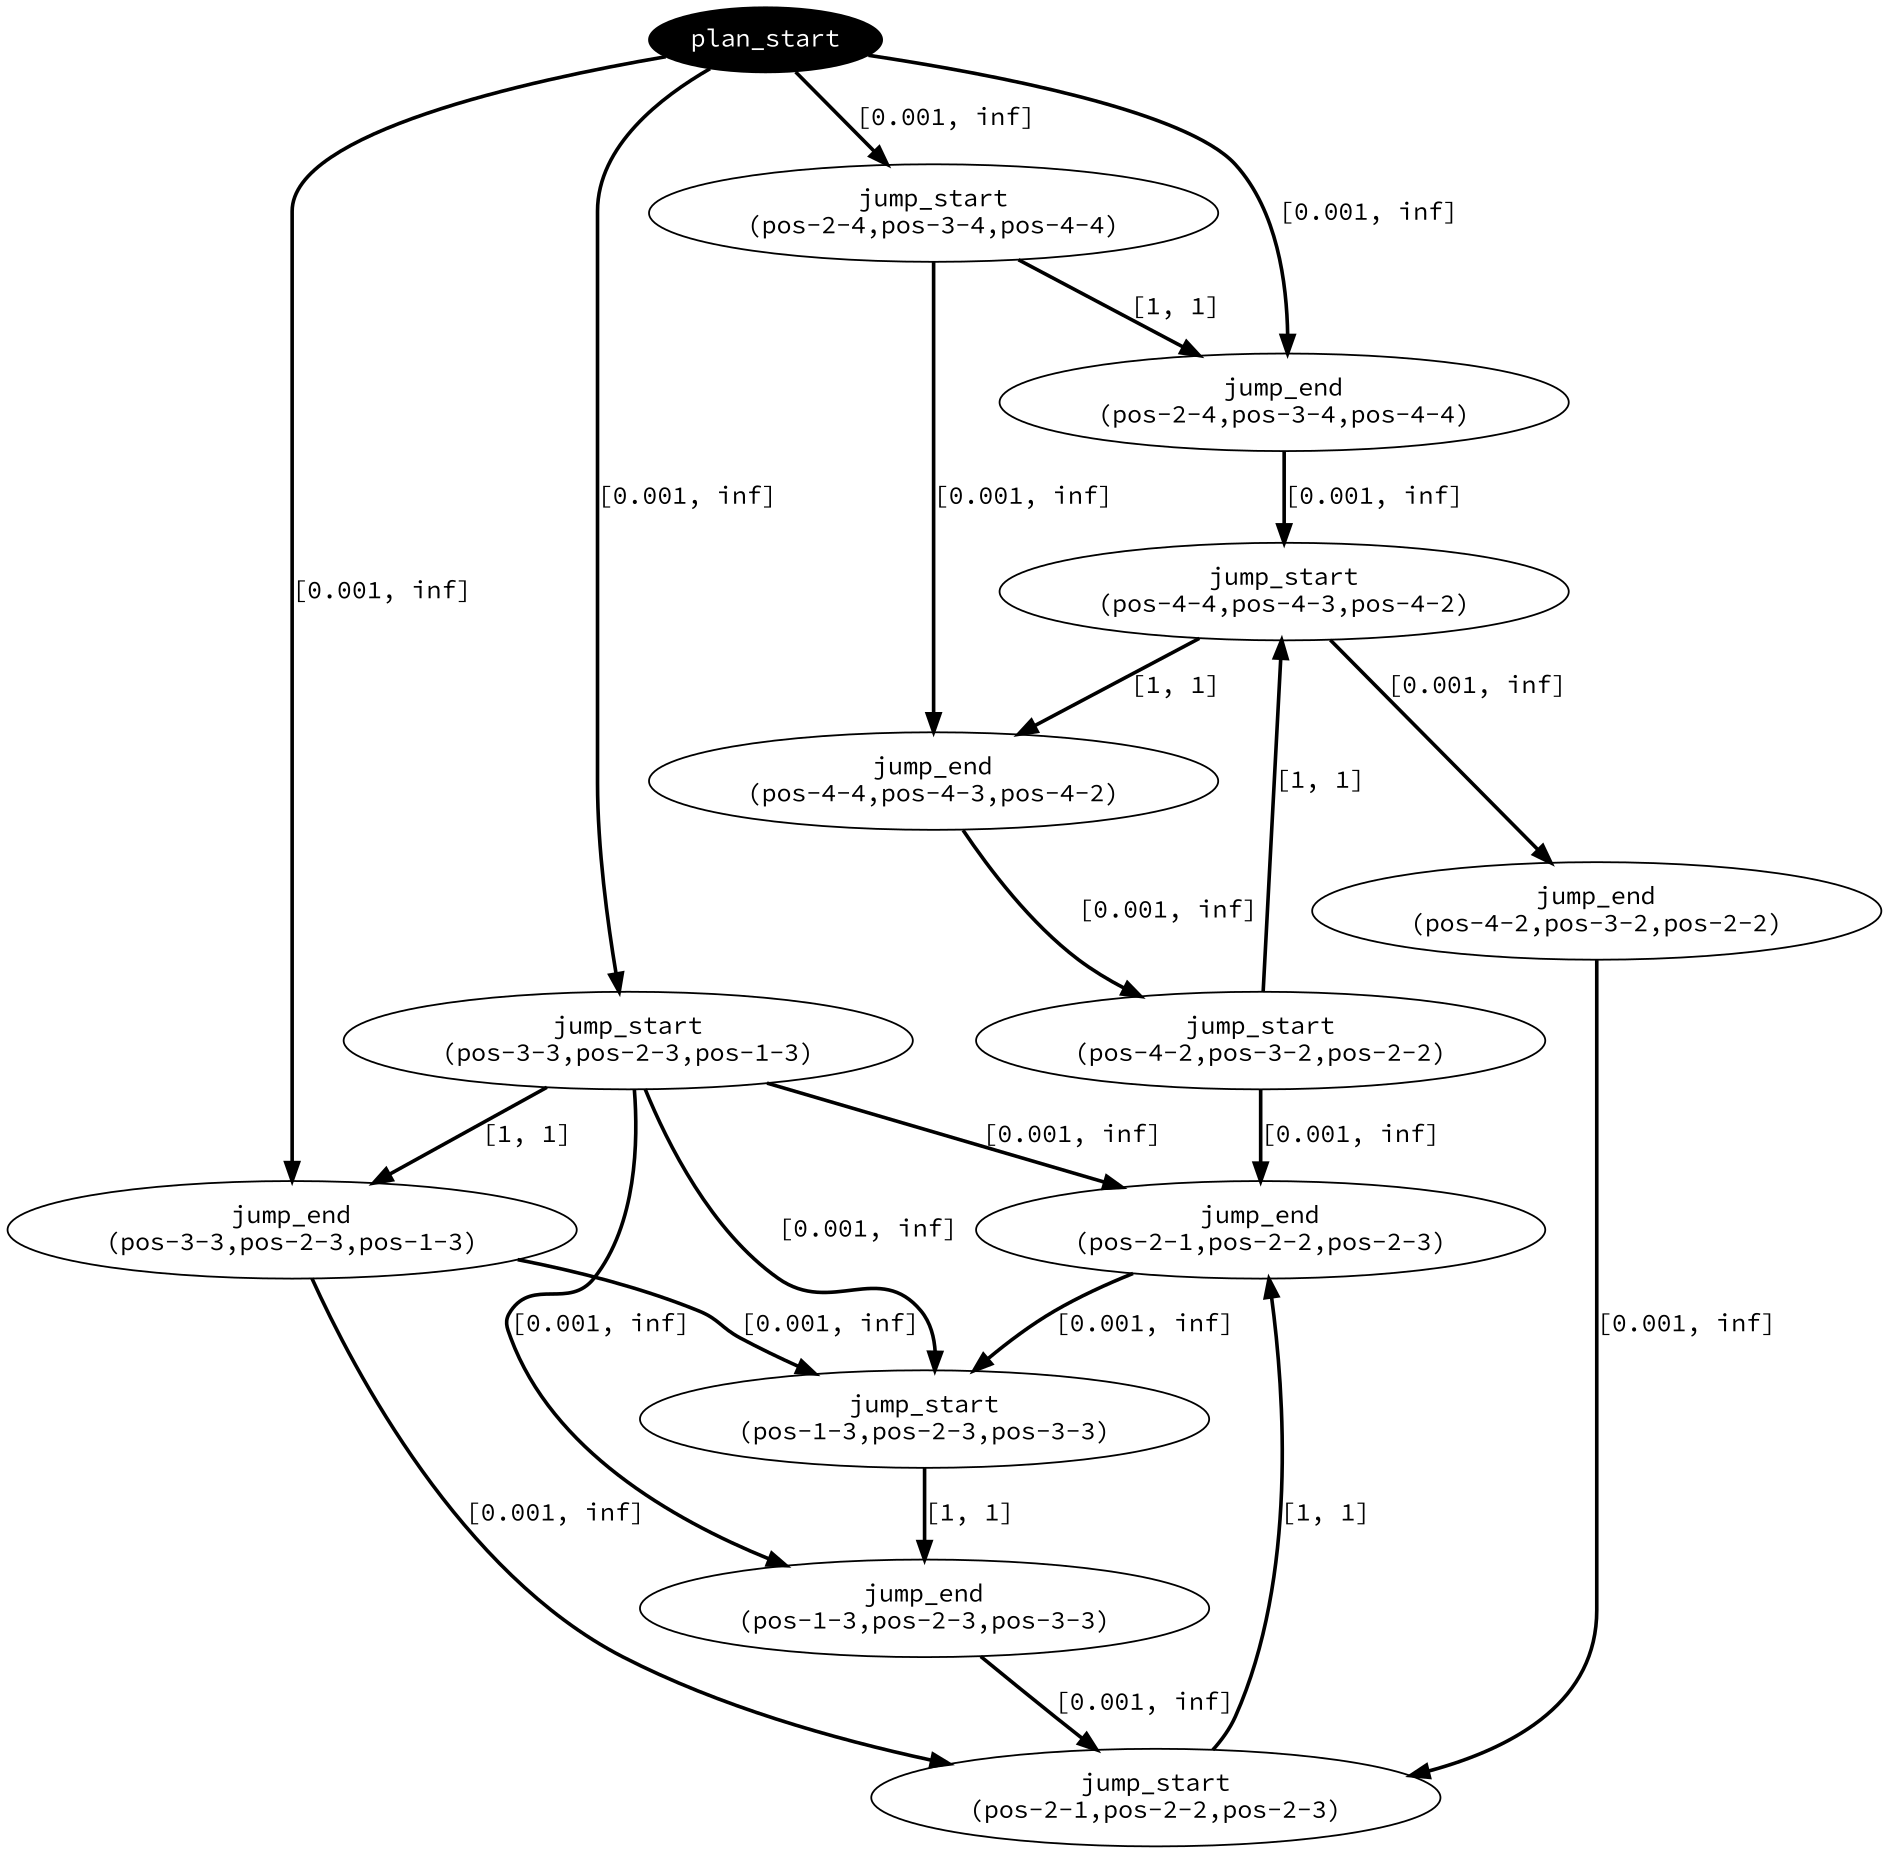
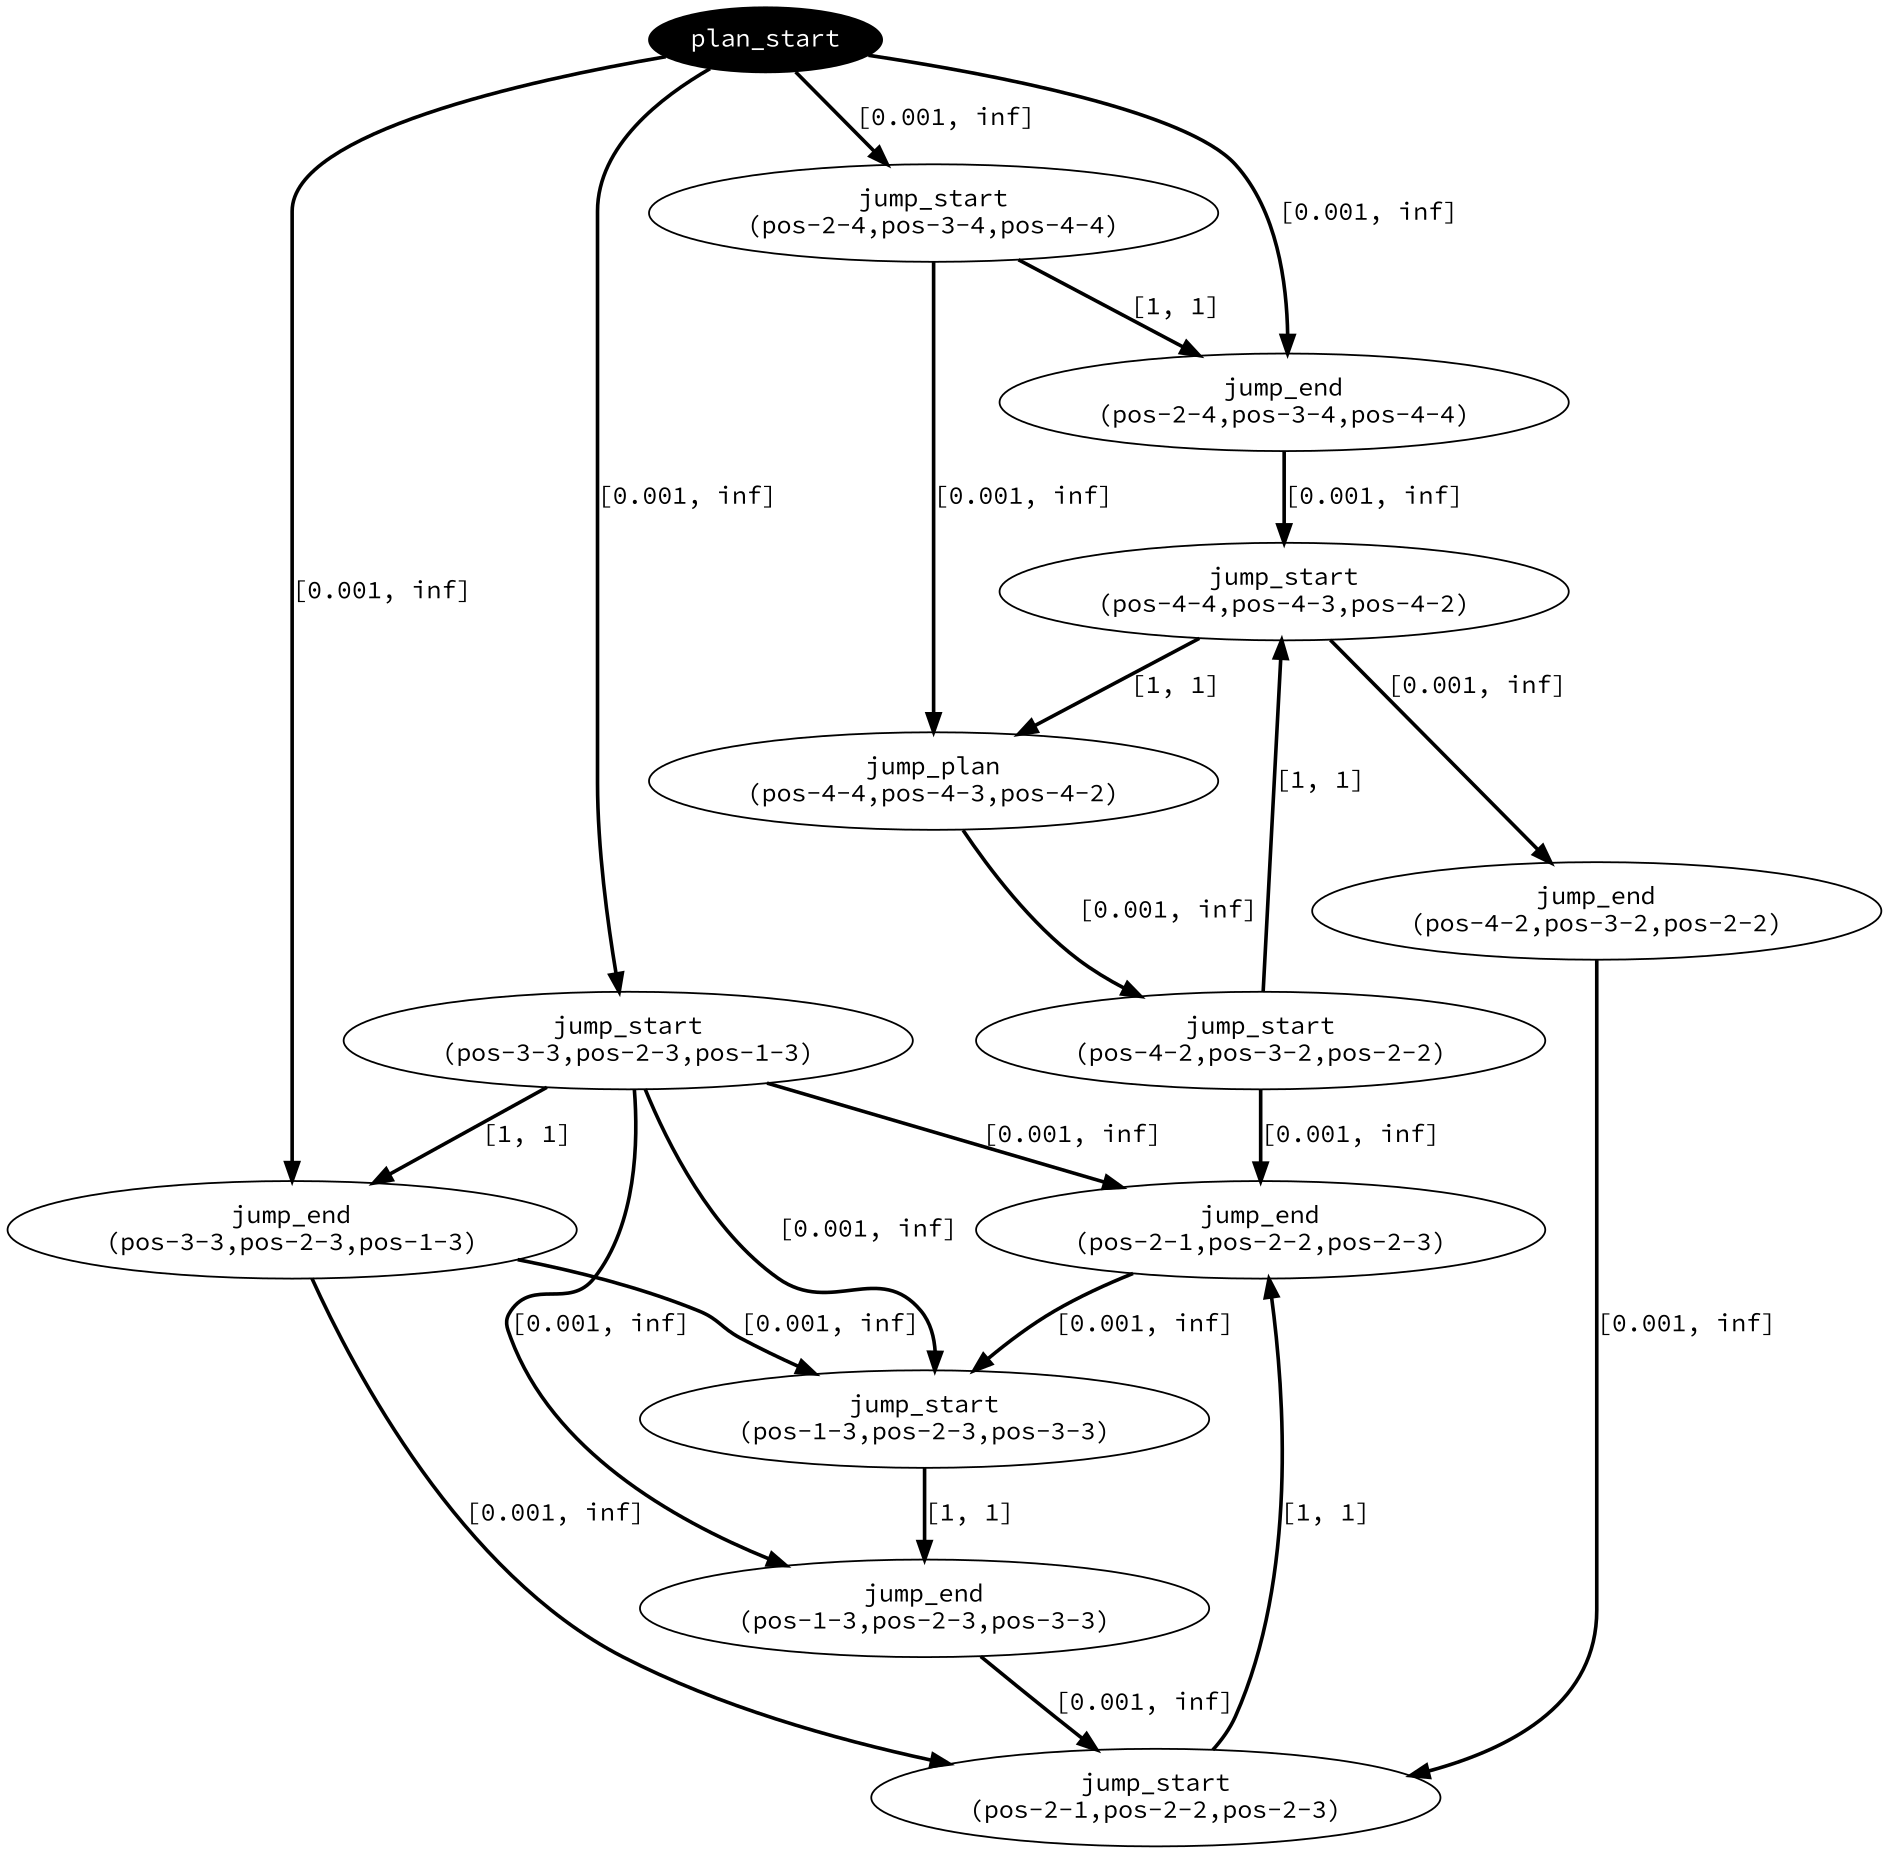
(934, 781) -> (934, 781)
